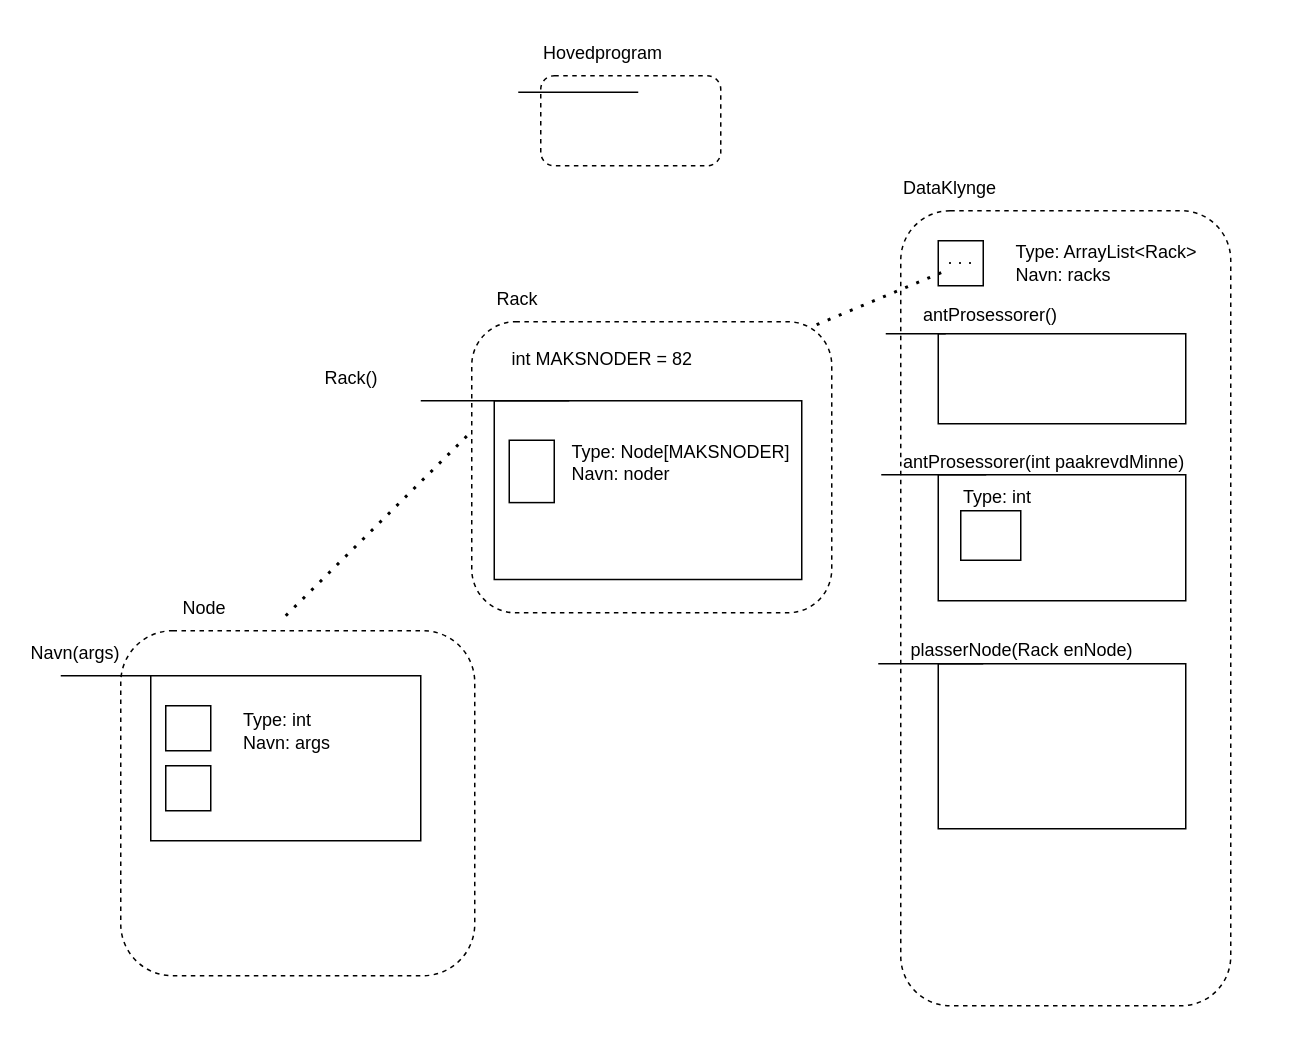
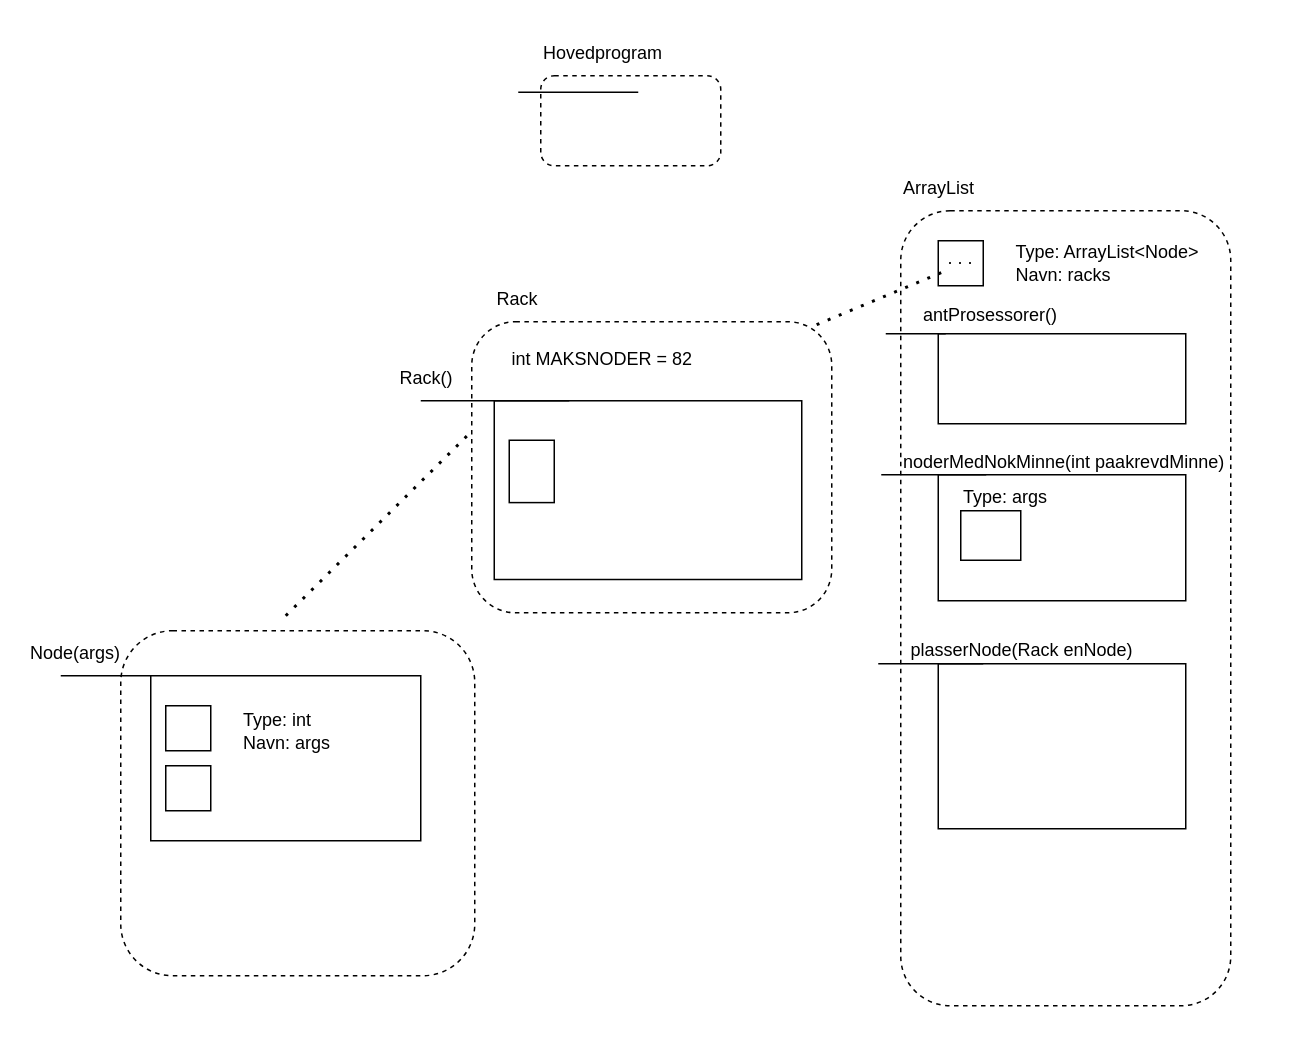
(952, 188) -> (947, 188)
(1112, 263) -> (1112, 263)
(352, 378) -> (427, 378)
(686, 463) -> none
(1063, 463) -> (1067, 463)
(1002, 497) -> (1009, 497)
(205, 608) -> none
(76, 653) -> (76, 653)
